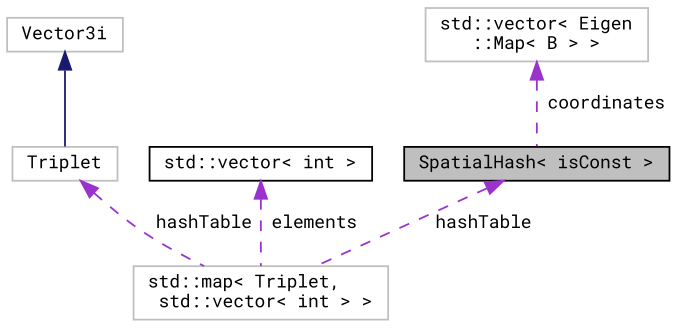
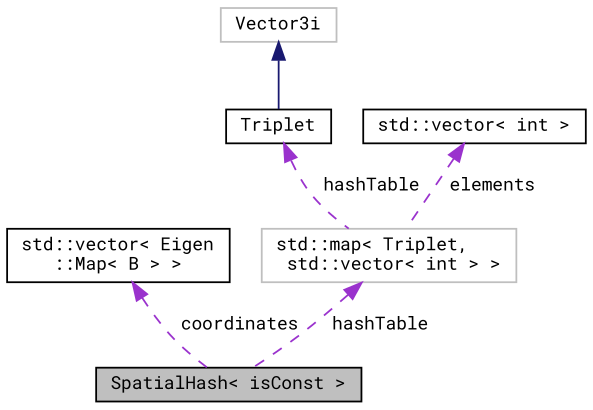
(537, 35) -> (118, 256)
(65, 164) -> (279, 126)
(401, 227) -> (302, 333)
